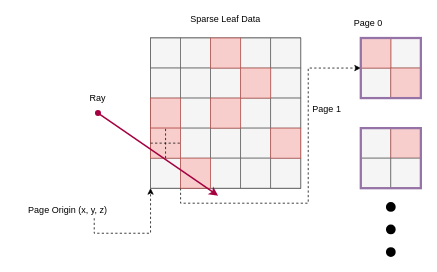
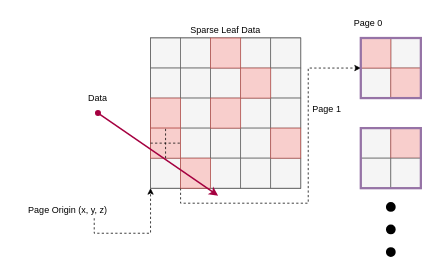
(225, 19) -> (225, 30)
(98, 98) -> (98, 98)
